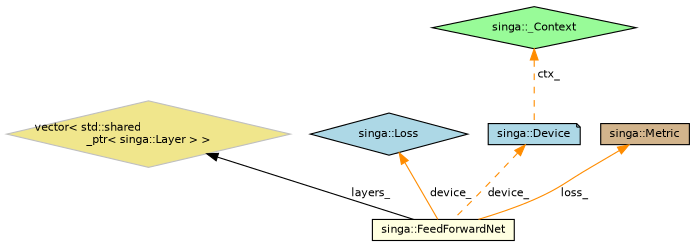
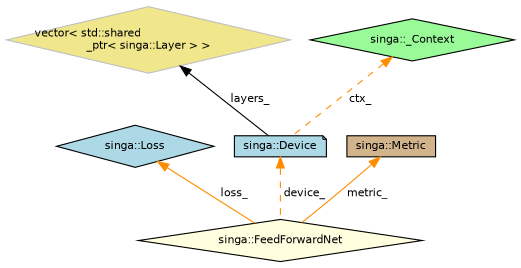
(316, 188) -> (229, 104)
(449, 193) -> (233, 193)
(573, 193) -> (366, 193)
(443, 230) -> (280, 241)
